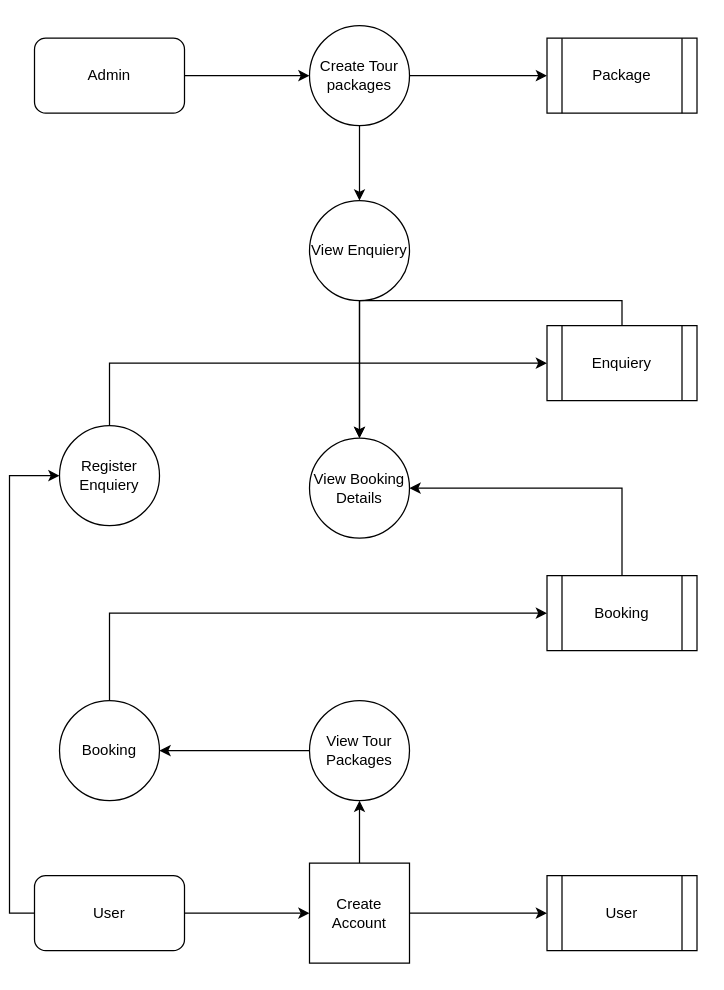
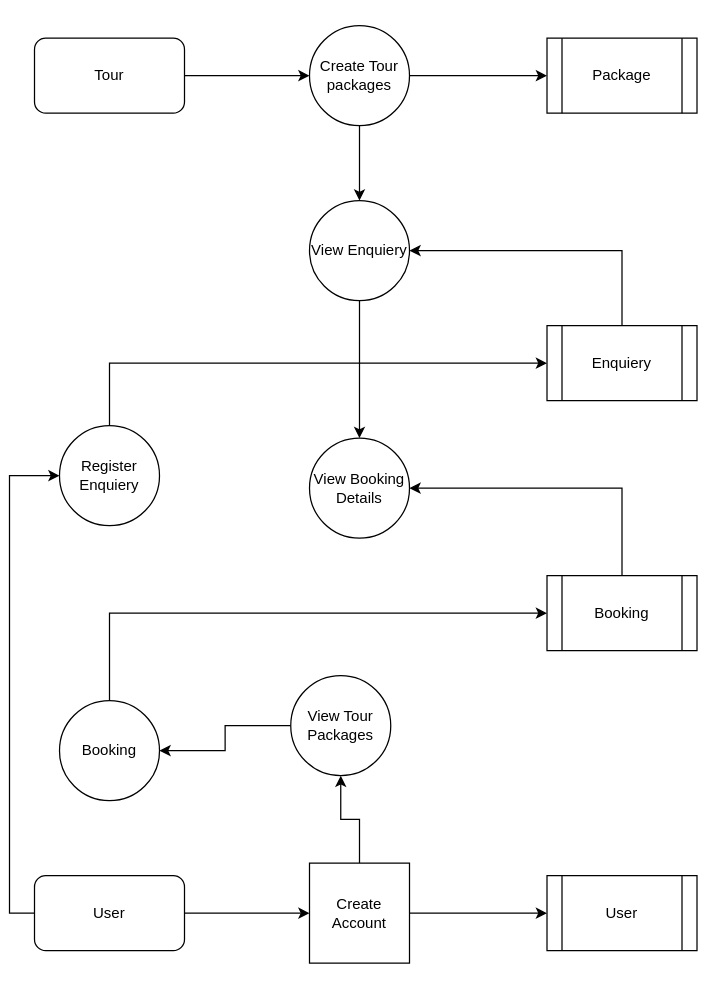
(109, 76) -> (109, 76)
(496, 301) -> (546, 251)
(359, 751) -> (341, 726)
